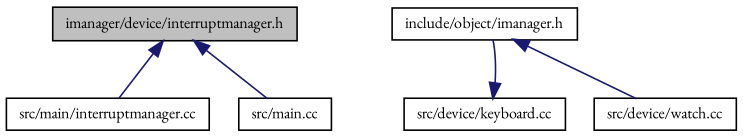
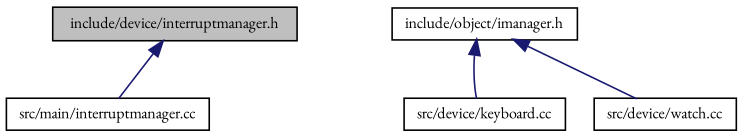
(175, 24) -> (175, 24)
(495, 61) -> (474, 77)
(285, 114) -> none
